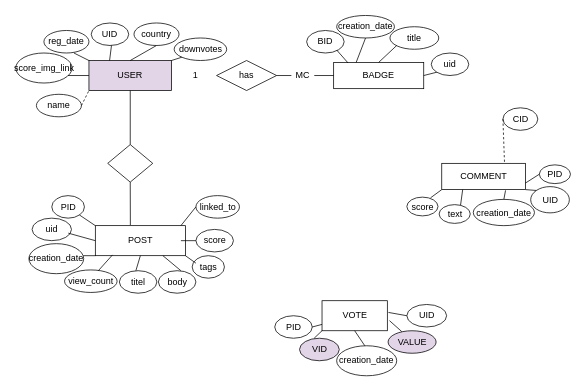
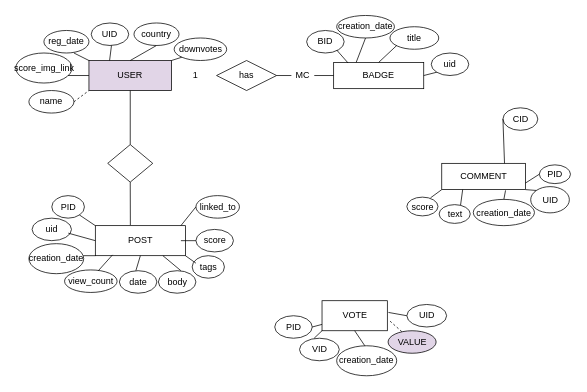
(59, 105) -> (51, 102)
(503, 143) -> (503, 143)
(138, 282) -> (138, 282)
(396, 326) -> (396, 326)
(319, 349) -> (319, 349)
